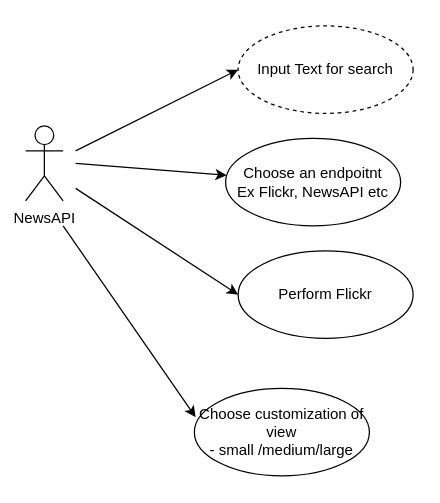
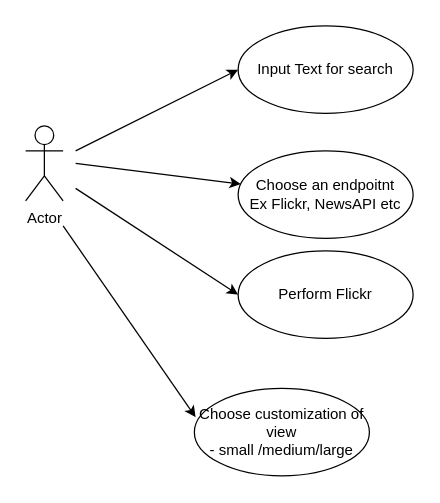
(326, 69) -> (326, 69)
(313, 182) -> (326, 194)
(45, 218) -> (45, 218)
